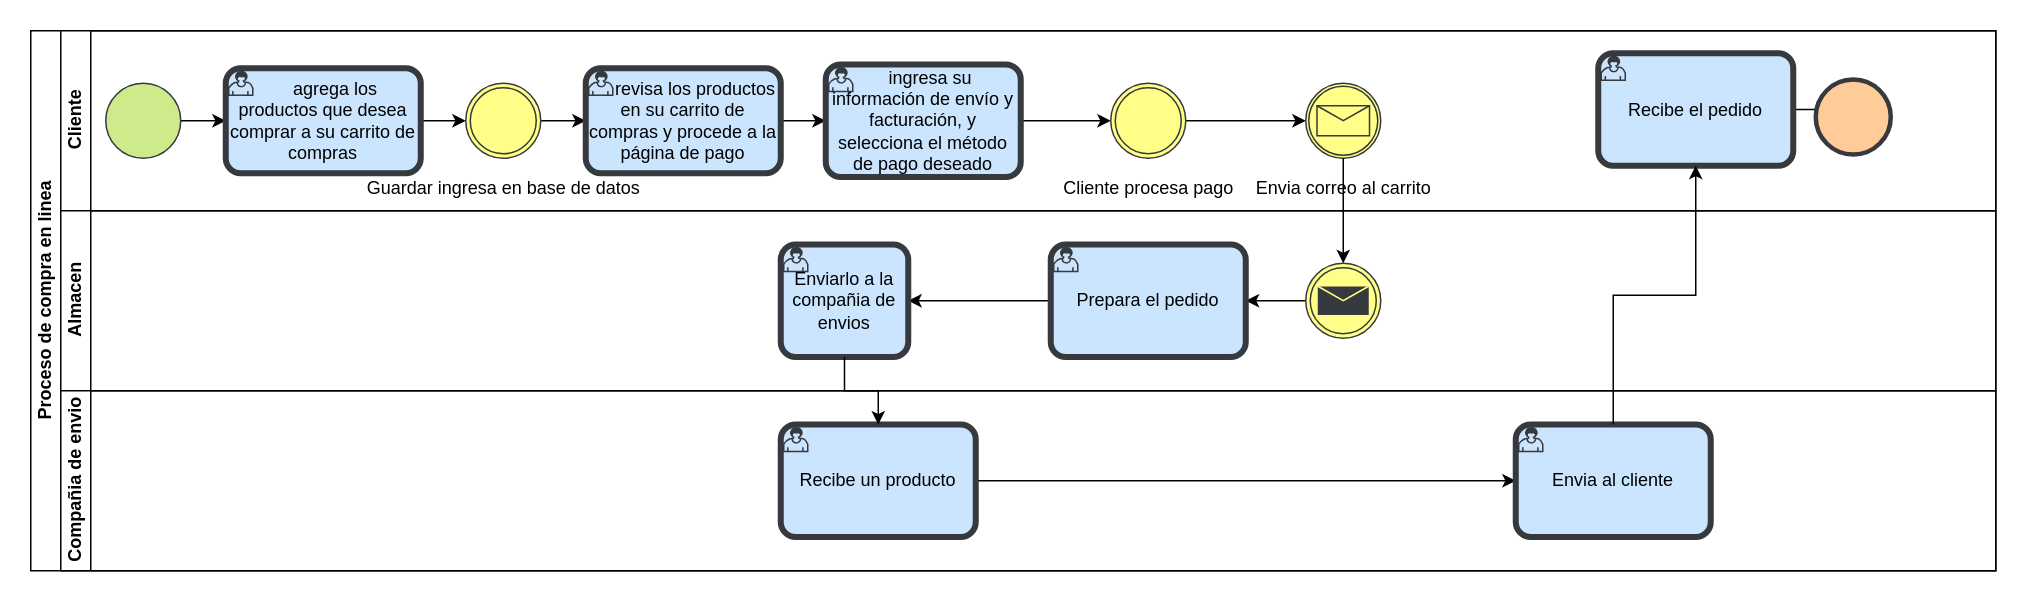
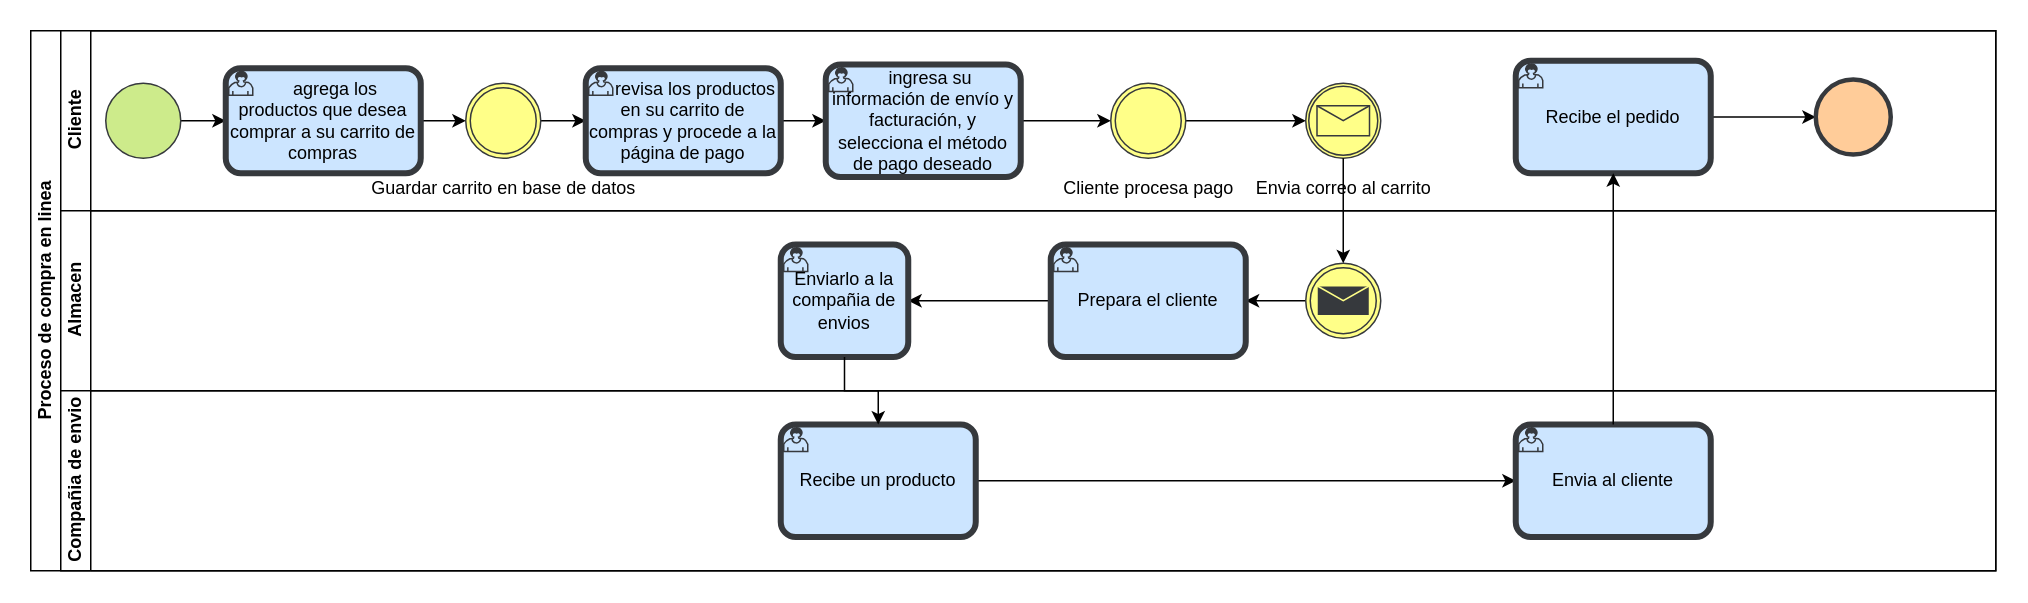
(1696, 110) -> (1613, 117)
(504, 188) -> (504, 188)
(1148, 301) -> (1148, 301)
